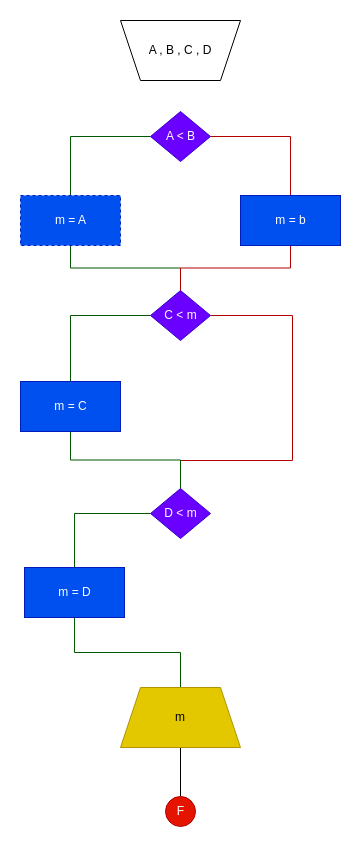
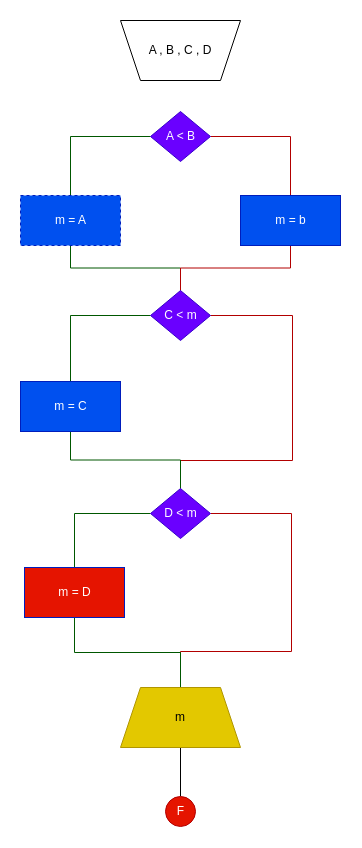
(75, 593) -> (75, 593)
none -> (292, 597)
